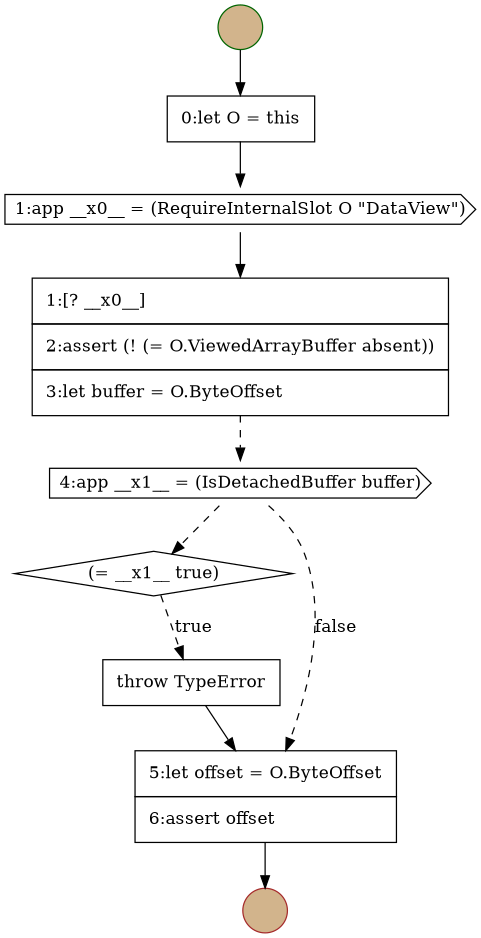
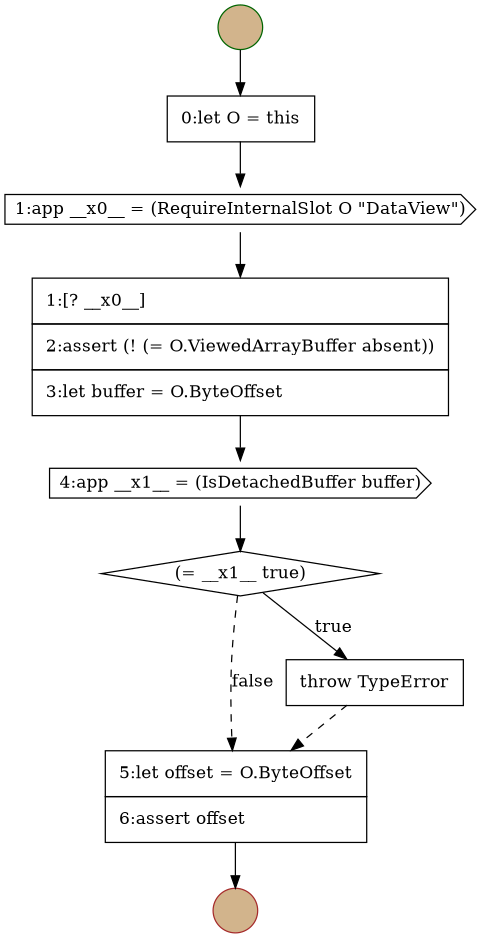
(240, 431) -> (240, 431)
(200, 525) -> (240, 522)
(315, 617) -> (231, 667)
(170, 621) -> (300, 622)
(217, 723) -> (324, 724)
